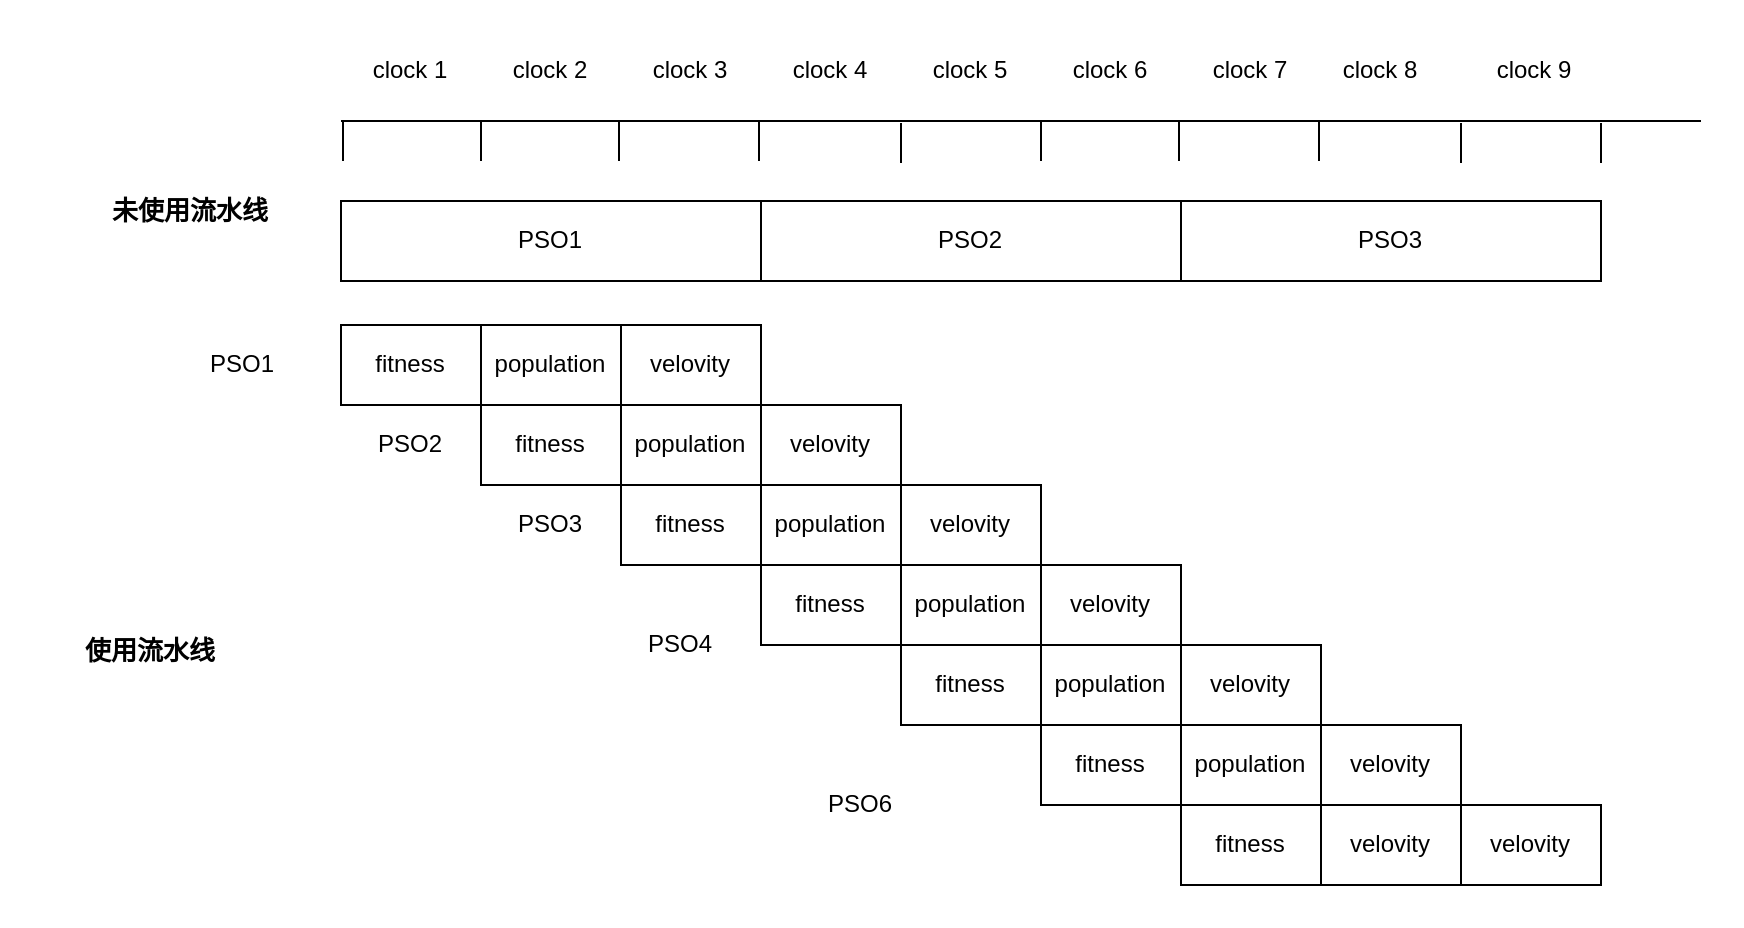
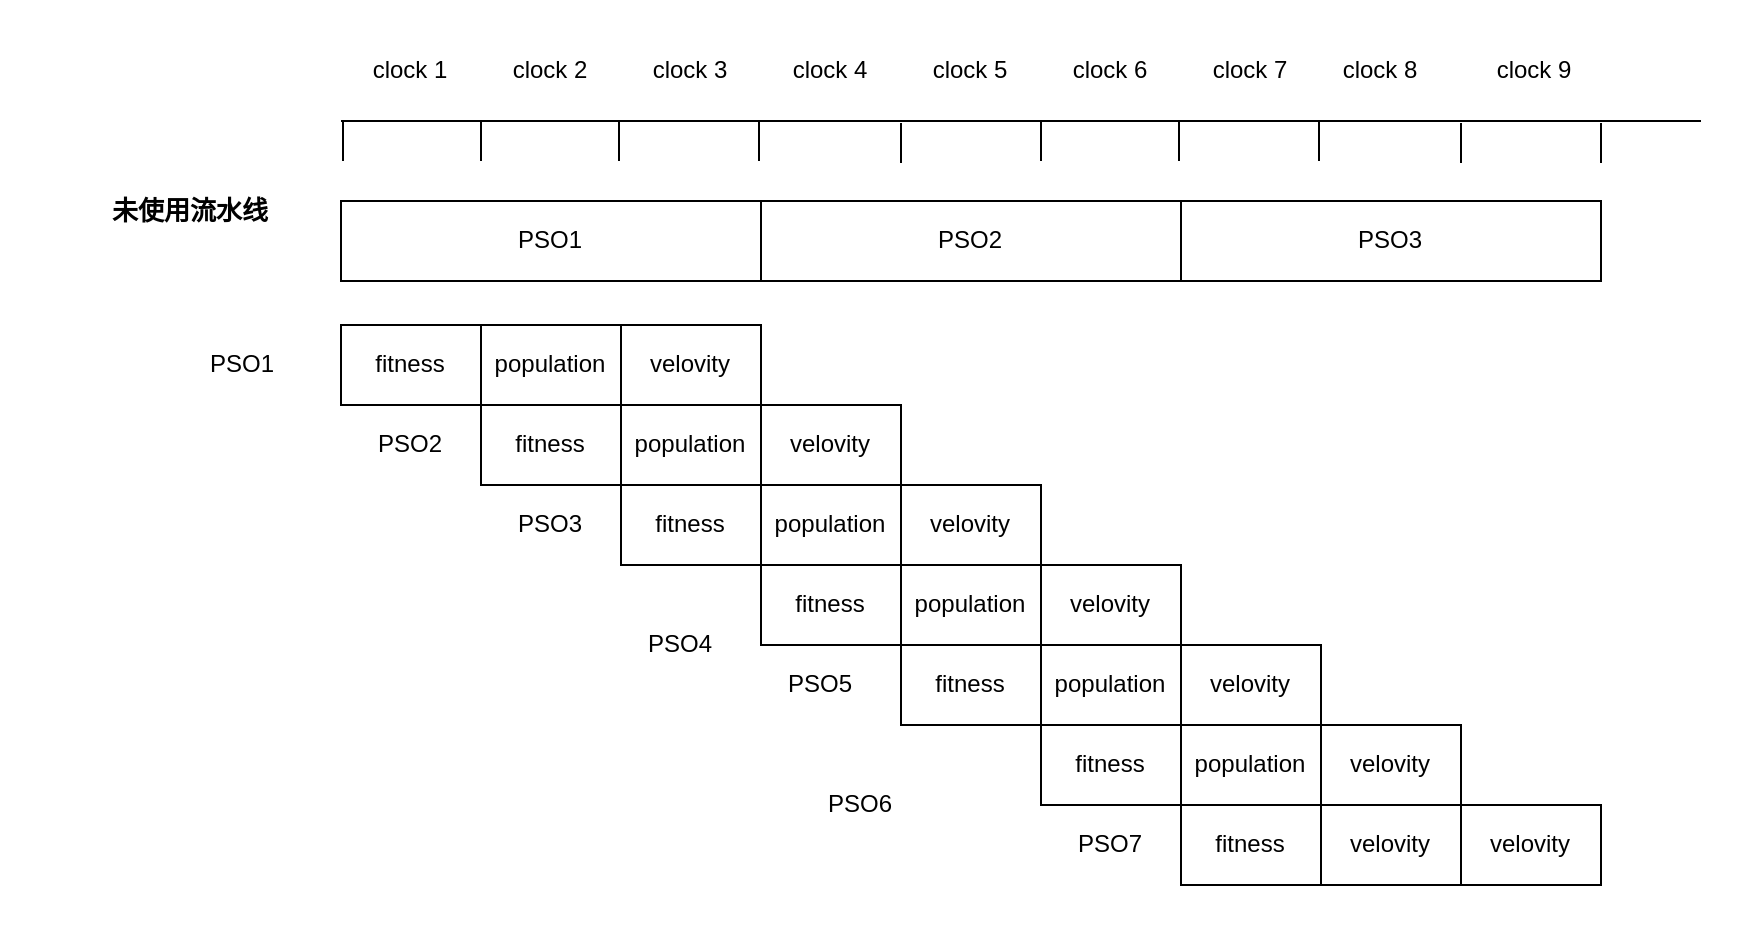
(151, 651) -> none
none -> (821, 685)
none -> (1111, 845)
